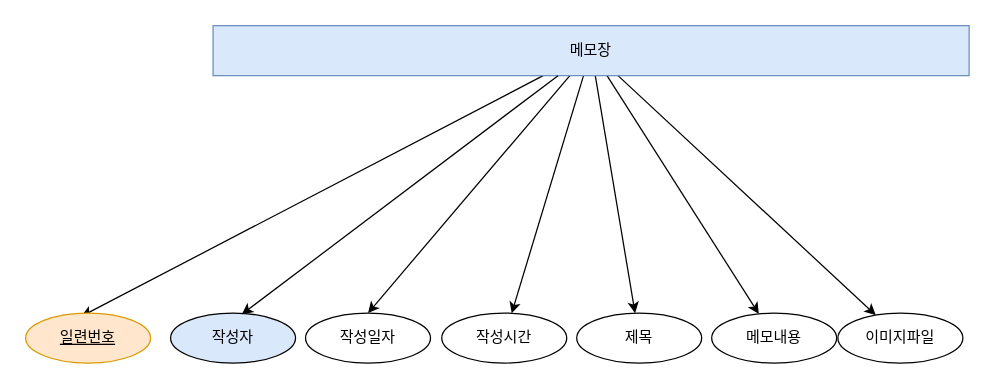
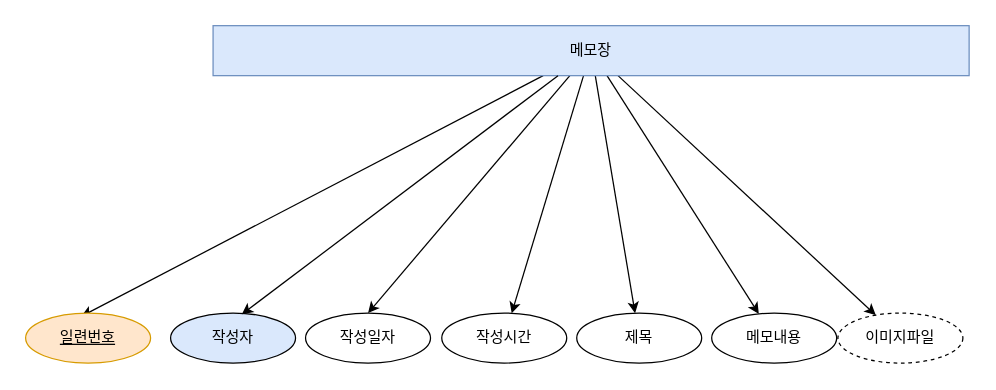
(901, 338) -> (901, 338)
